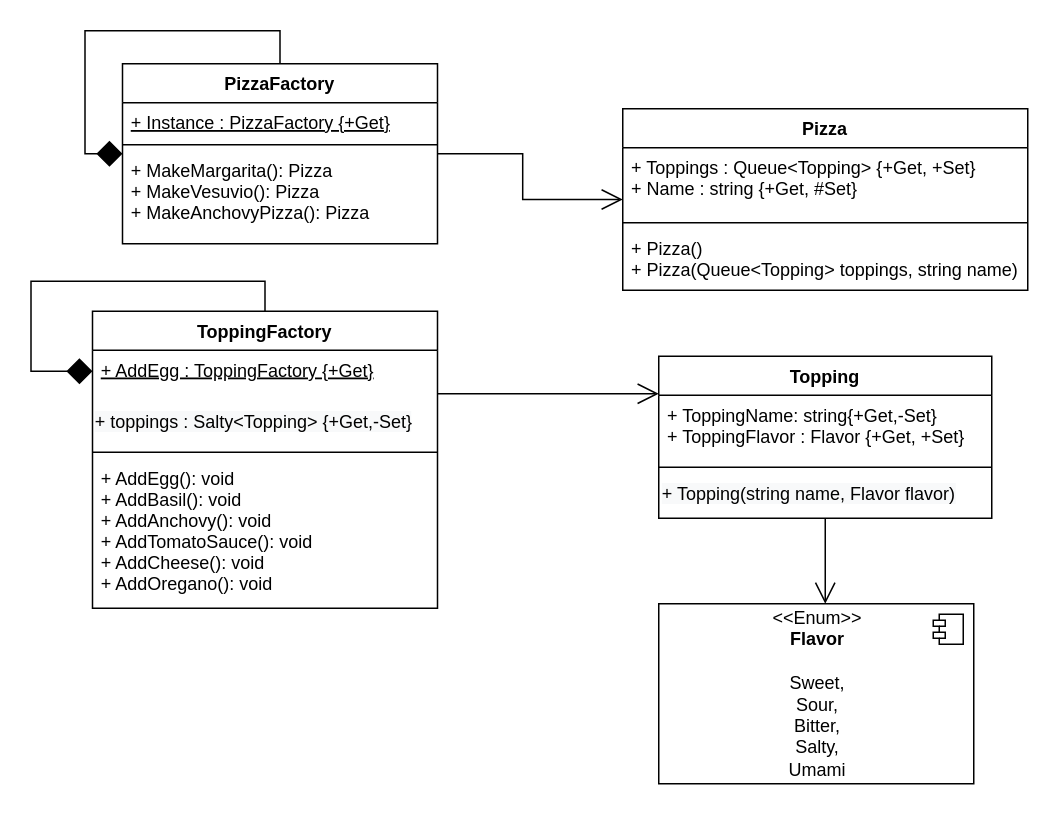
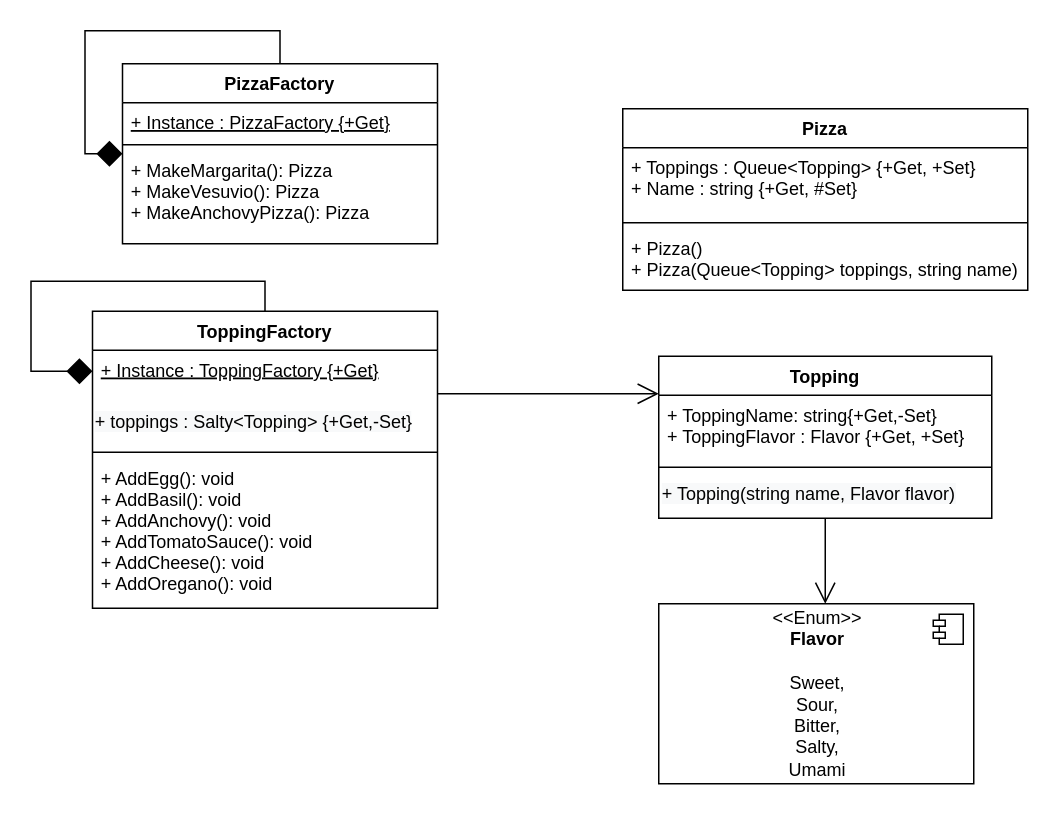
(522, 183) -> none
(248, 371) -> (258, 371)
